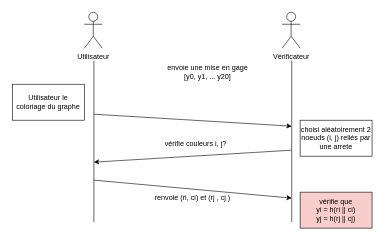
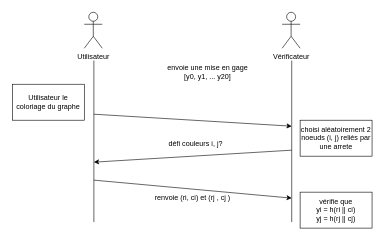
(196, 144) -> (196, 144)
(336, 210) -> (336, 210)
